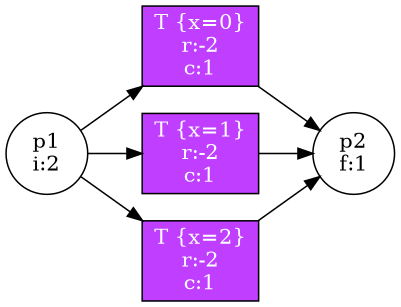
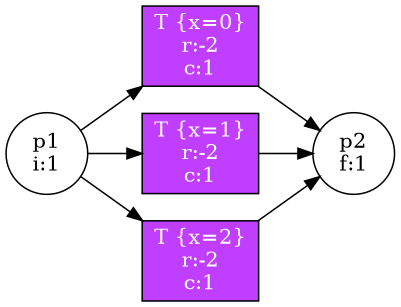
(47, 164) -> (47, 164)
